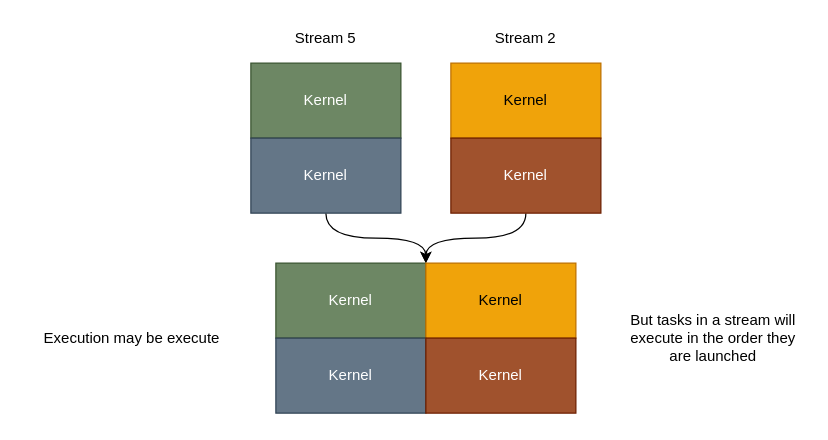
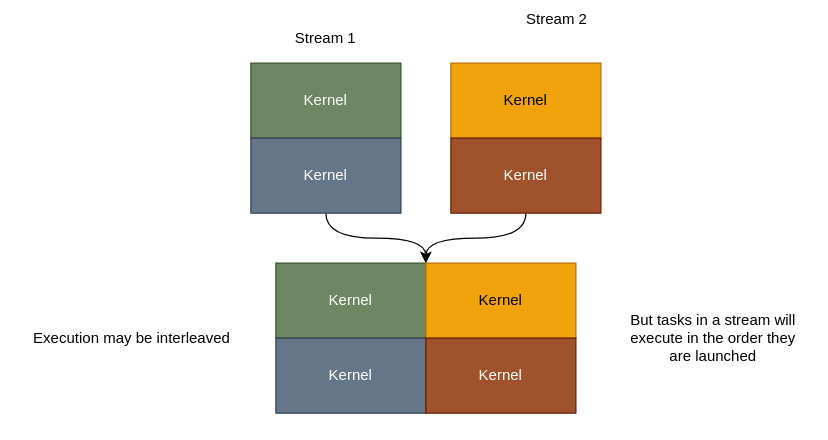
(326, 38) -> (326, 38)
(526, 38) -> (557, 19)
(132, 338) -> (132, 338)
